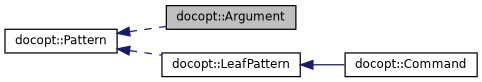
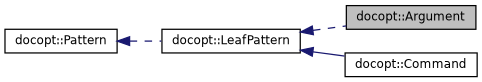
(148, 29) -> (330, 28)
